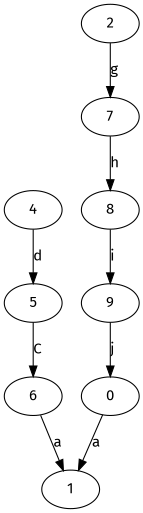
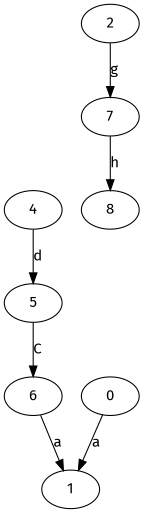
(110, 303) -> none
